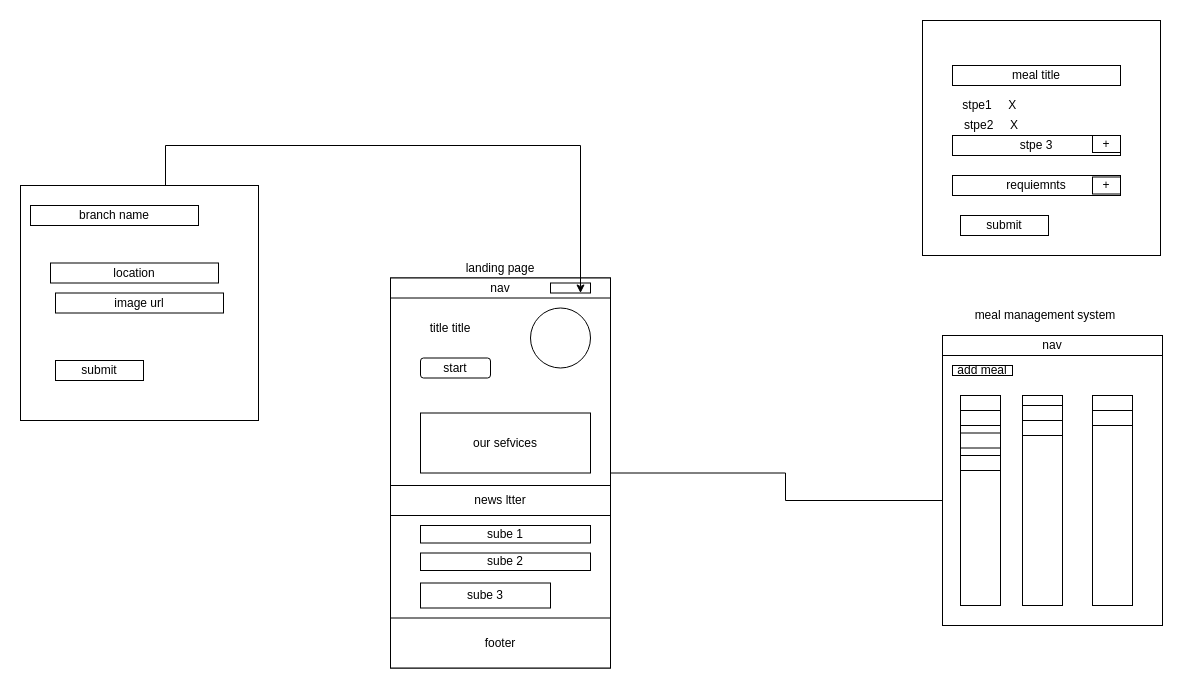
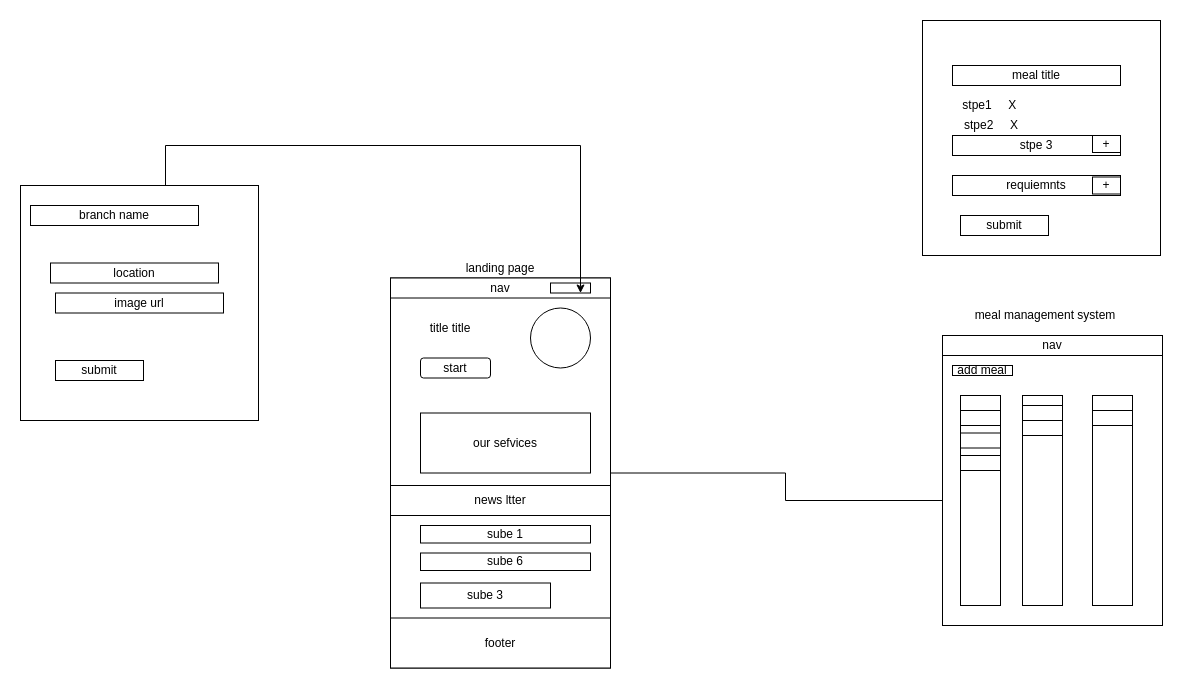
(506, 562) -> (506, 562)
